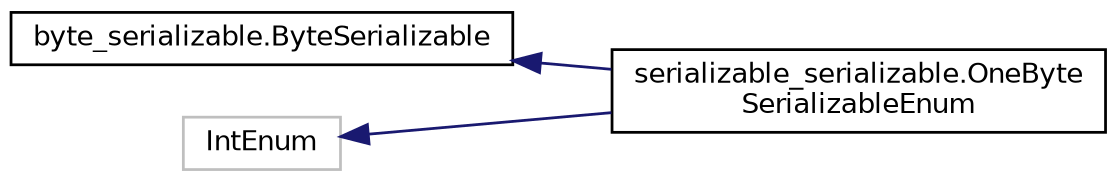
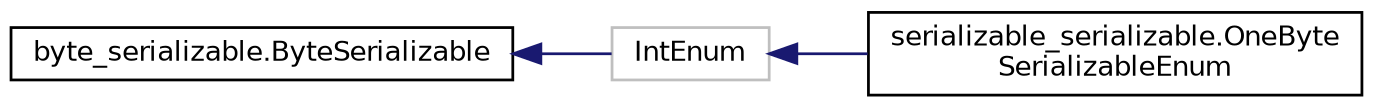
(576, 66) -> (576, 54)
